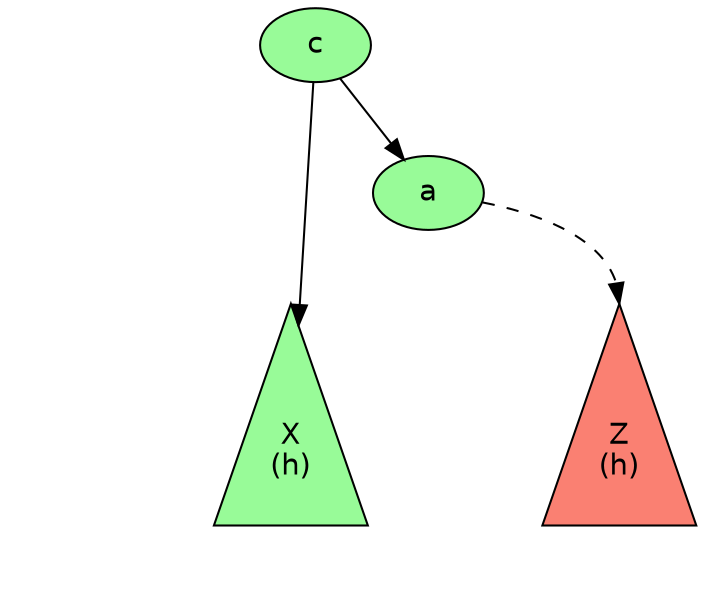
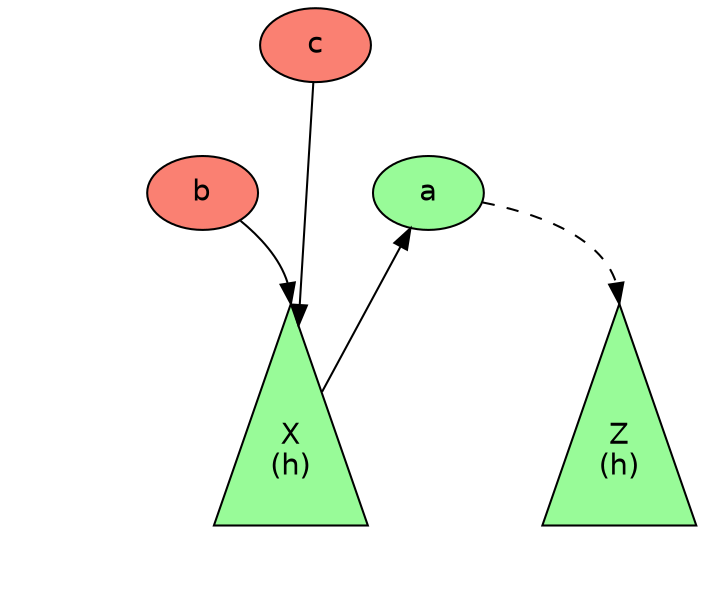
(316, 45) -> (316, 45)
(366, 111) -> (361, 319)
none -> (203, 193)
(619, 452) -> (619, 452)
